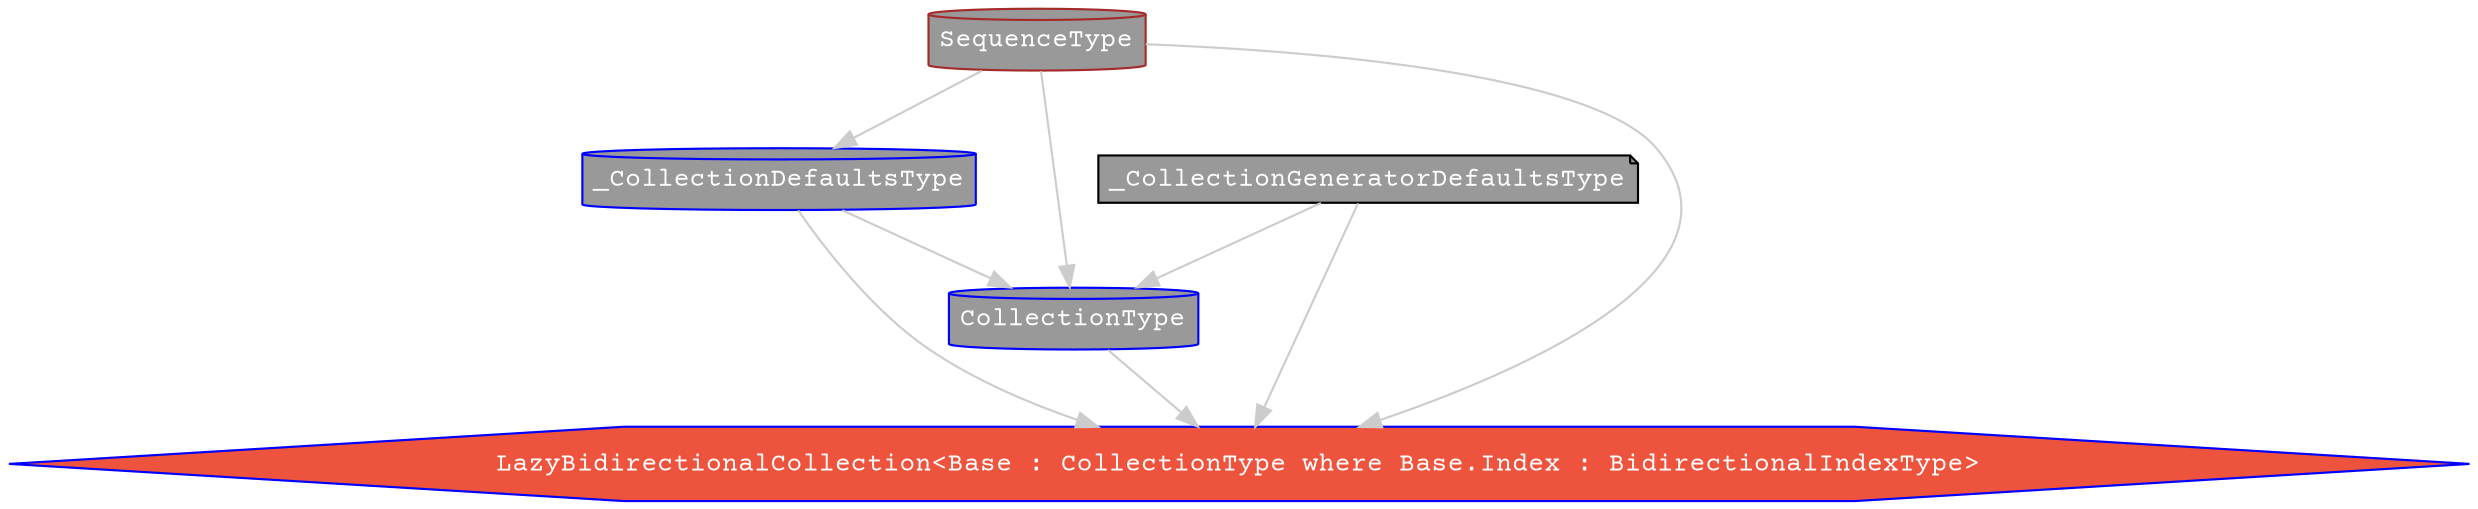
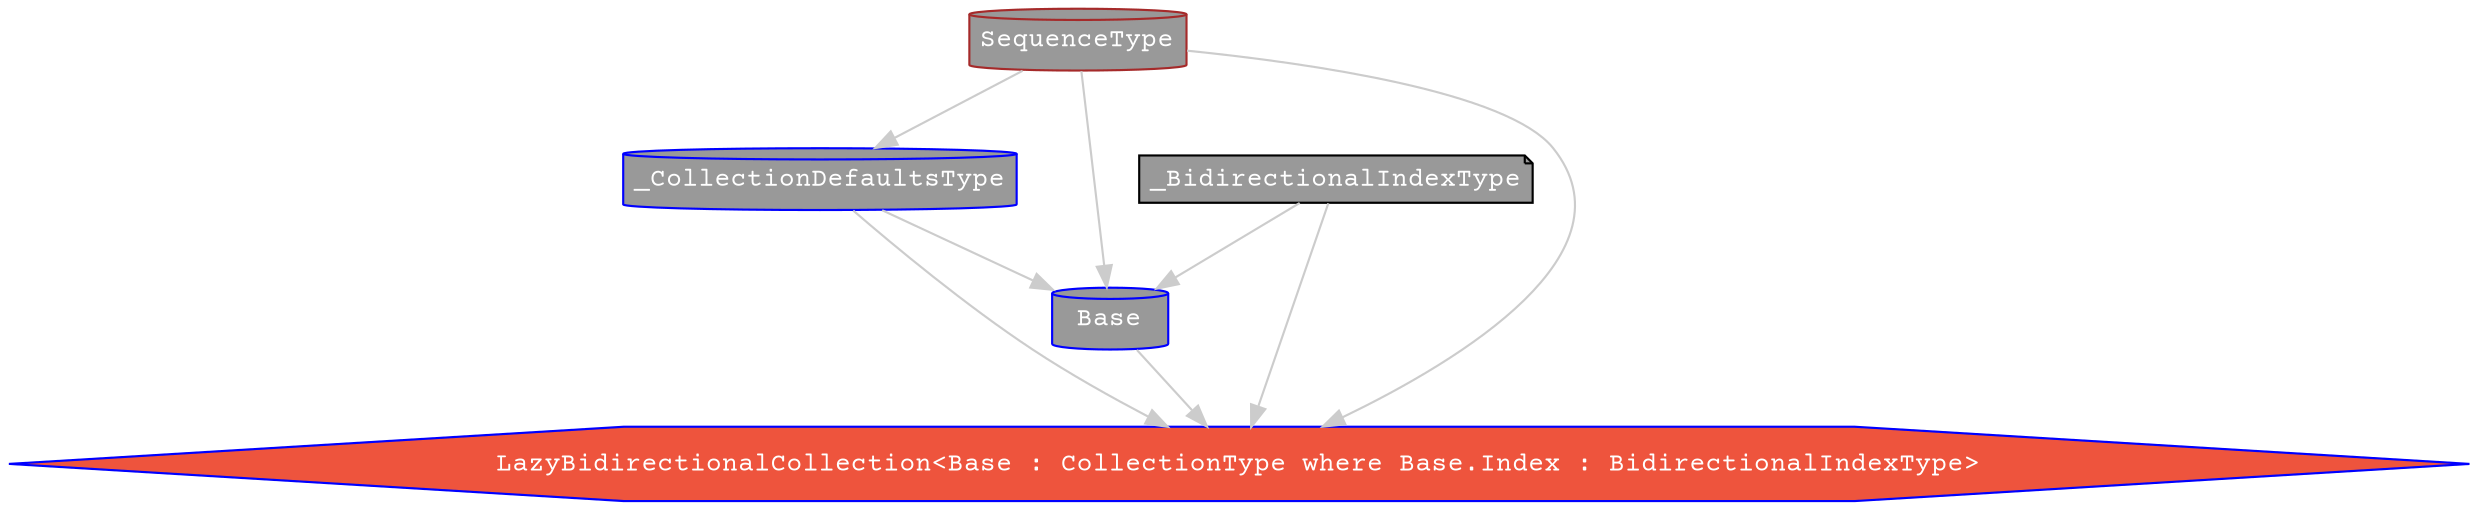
(1368, 179) -> (1336, 179)
(1074, 319) -> (1110, 319)
